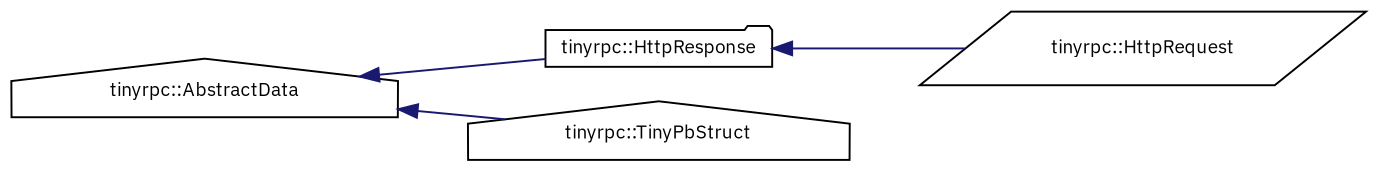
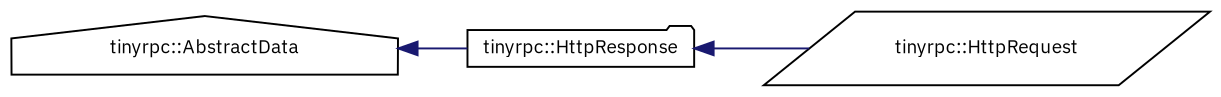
(659, 134) -> none
